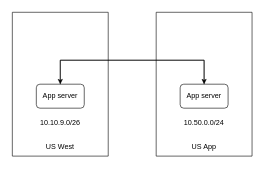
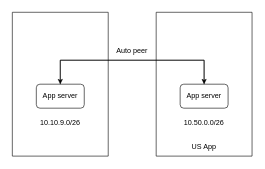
none -> (132, 51)
(204, 123) -> (204, 123)
(60, 147) -> none
